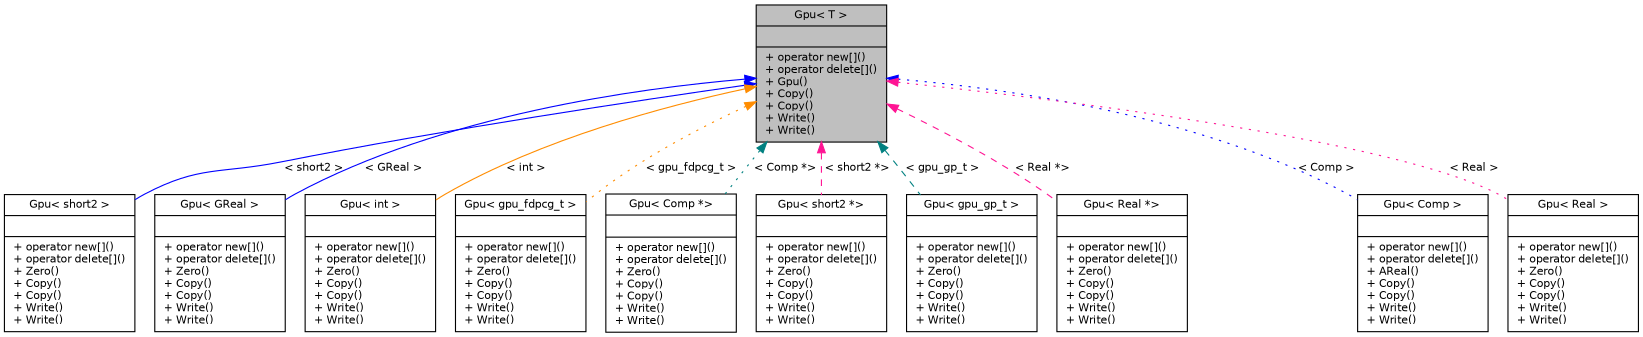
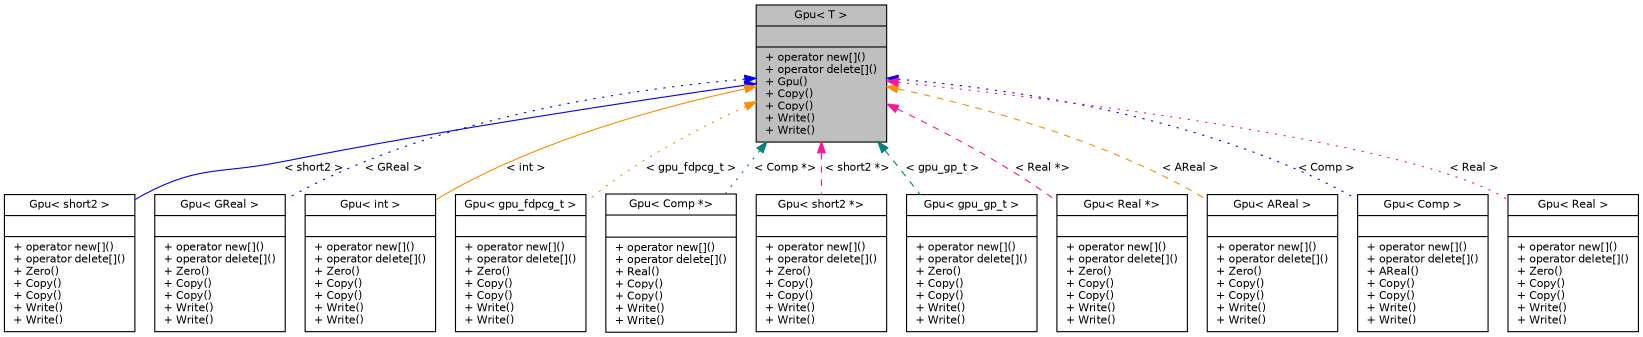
(544, 109) -> (544, 109)
none -> (1272, 263)
(638, 272) -> (637, 272)
